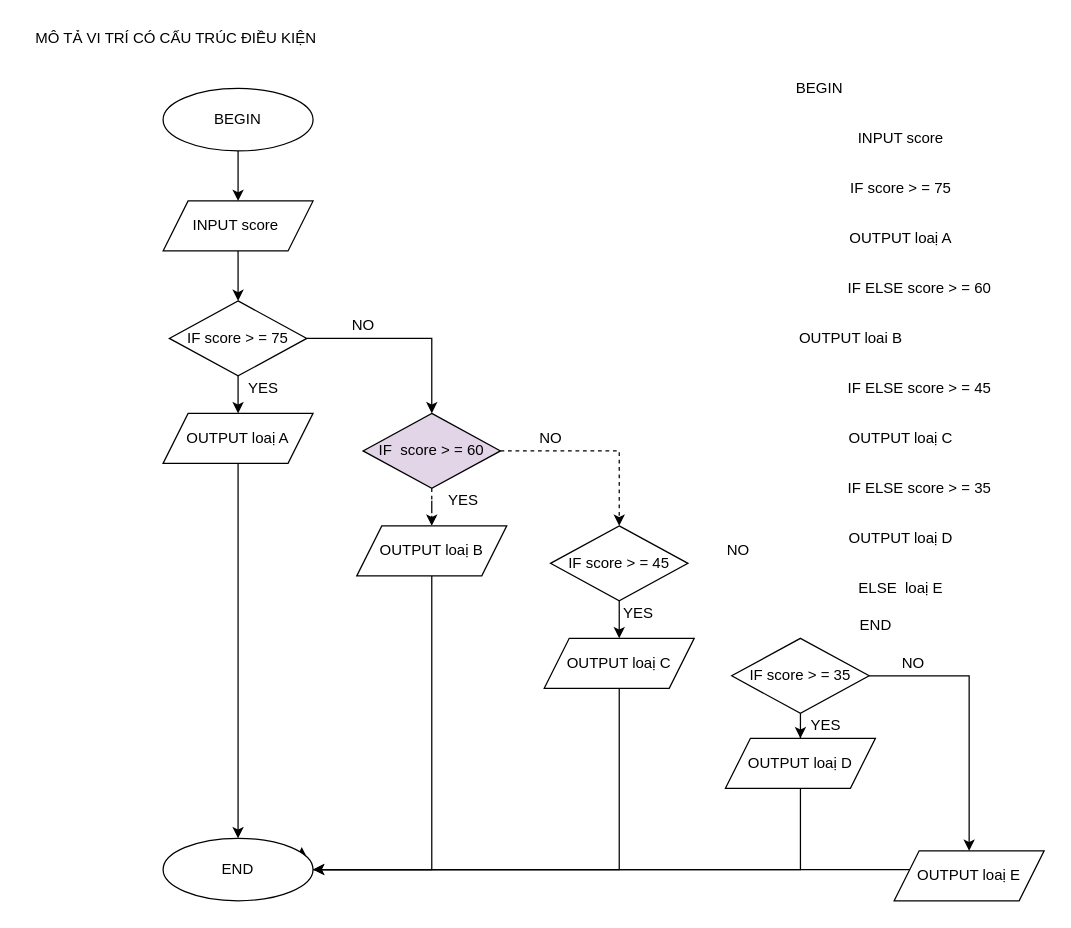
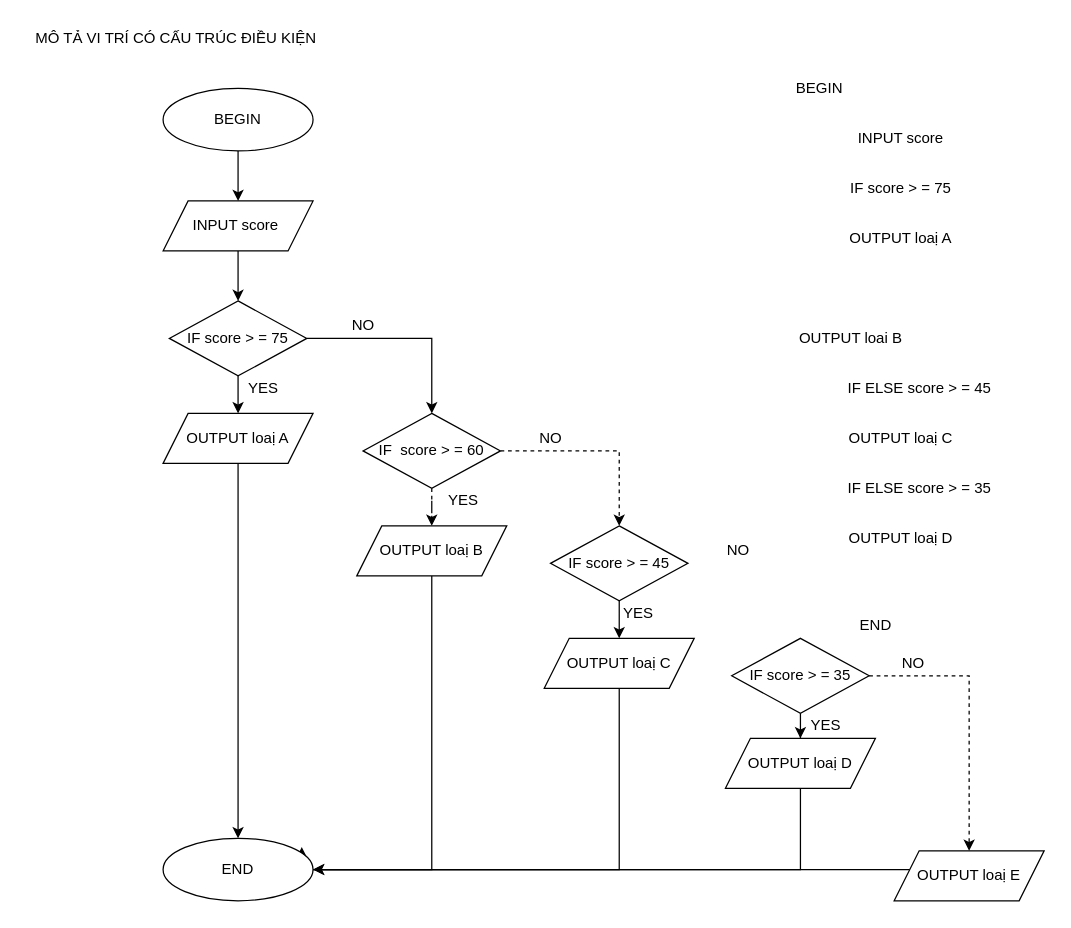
(919, 288) -> none
(432, 451) -> (432, 451)
(901, 588) -> none
(969, 708) -> (969, 708)
